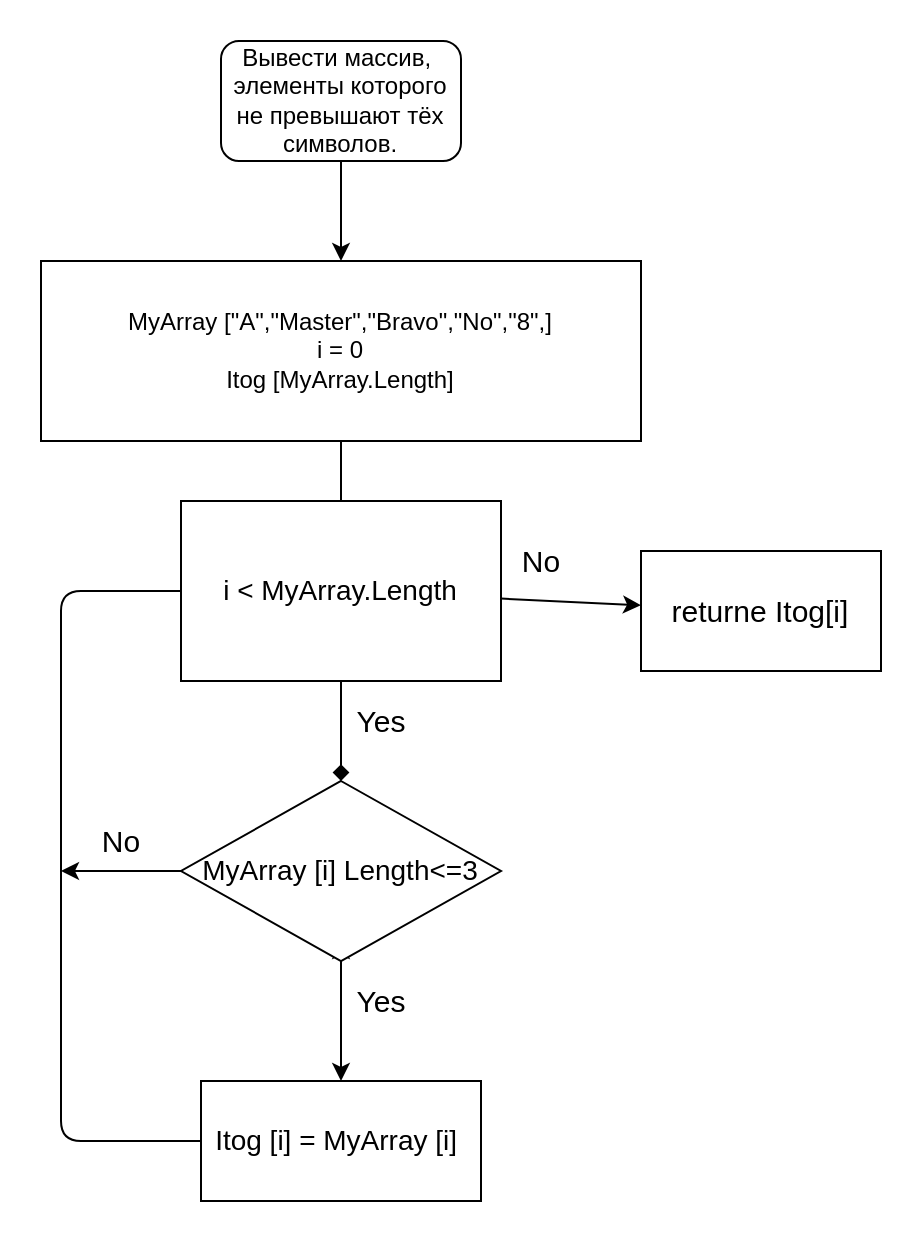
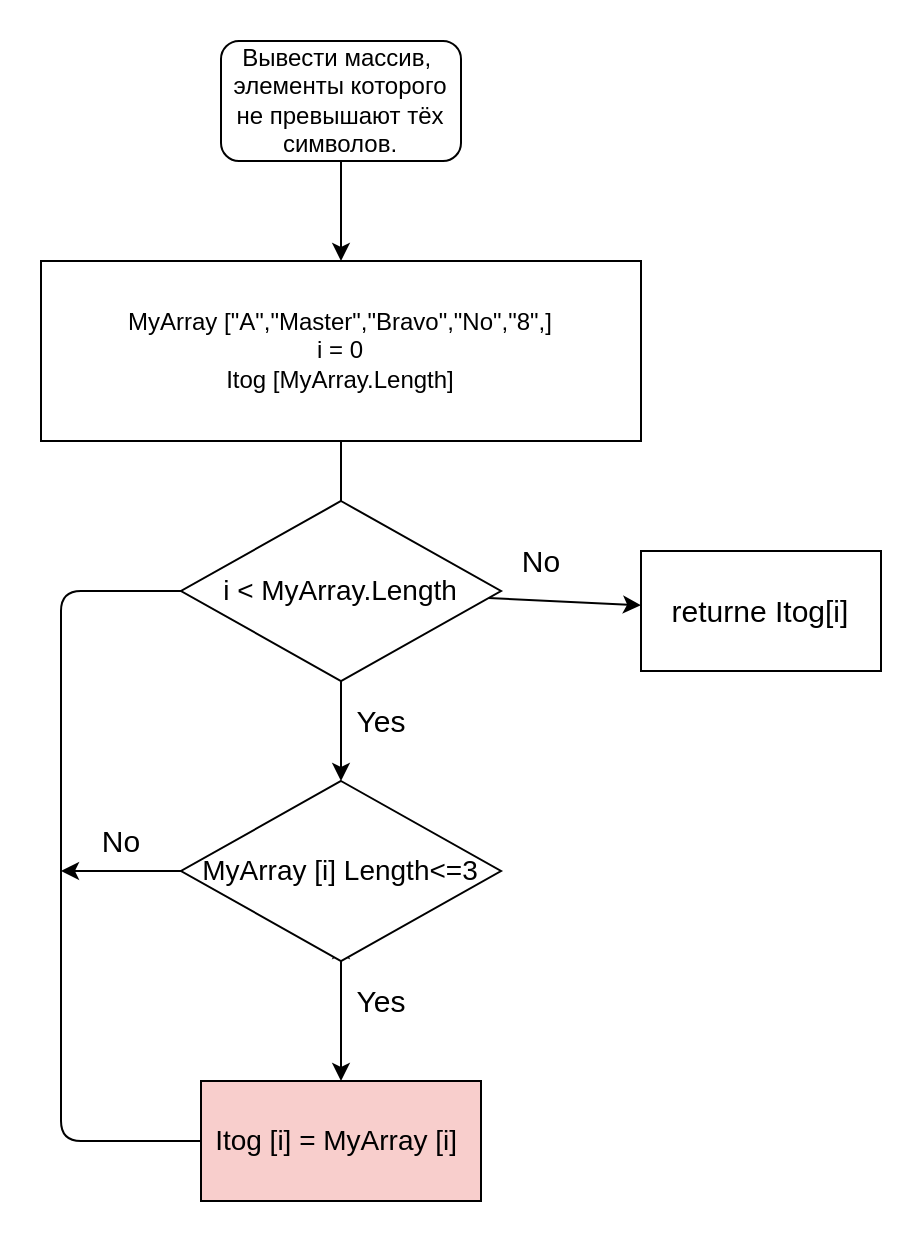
(341, 591) -> (341, 591)
(341, 765) -> (341, 766)
(341, 1141) -> (341, 1141)
